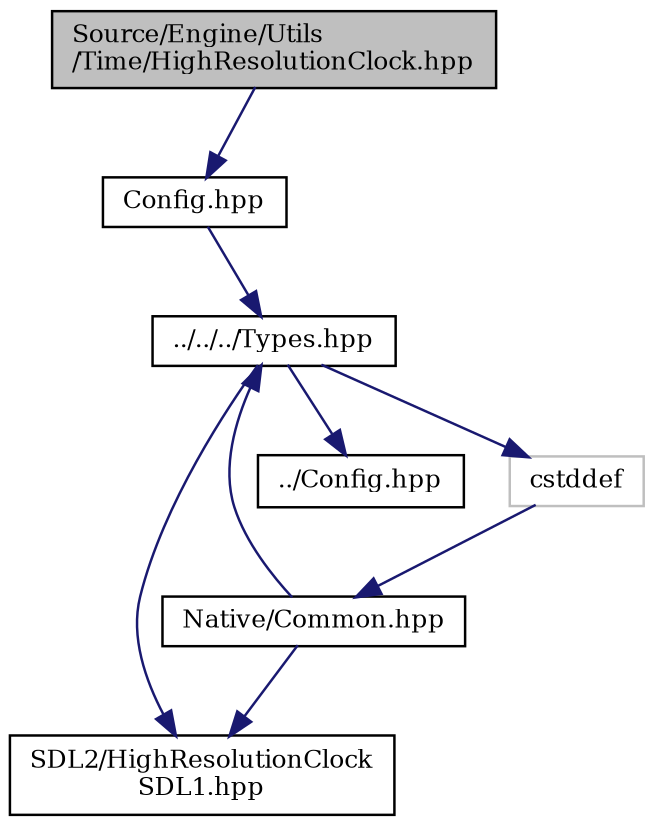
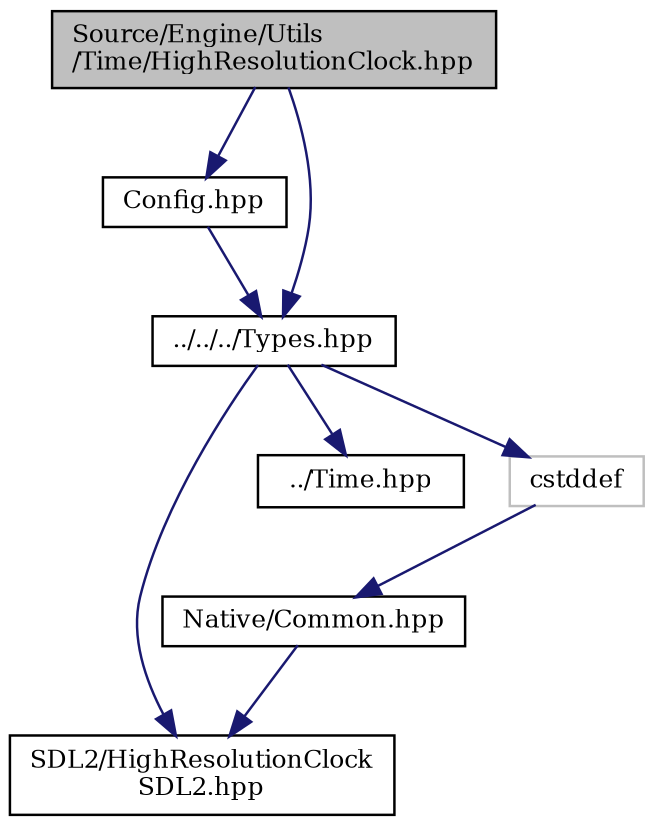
(361, 481) -> (361, 481)
(233, 500) -> (311, 190)
(202, 775) -> (202, 775)
